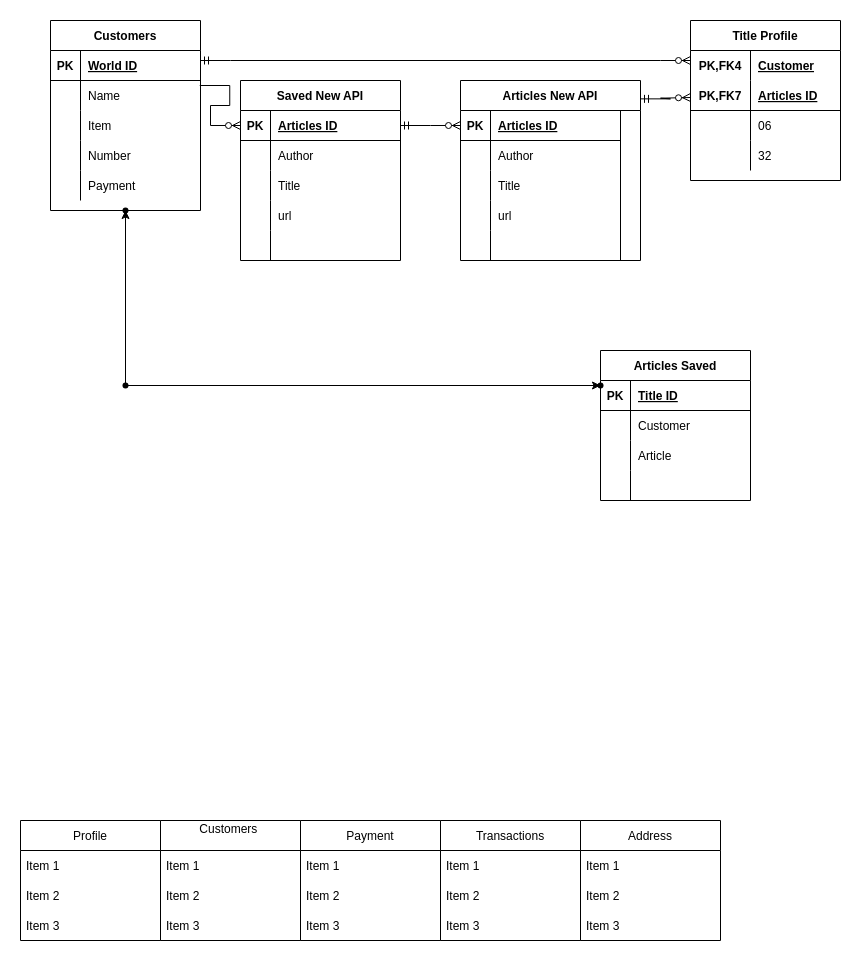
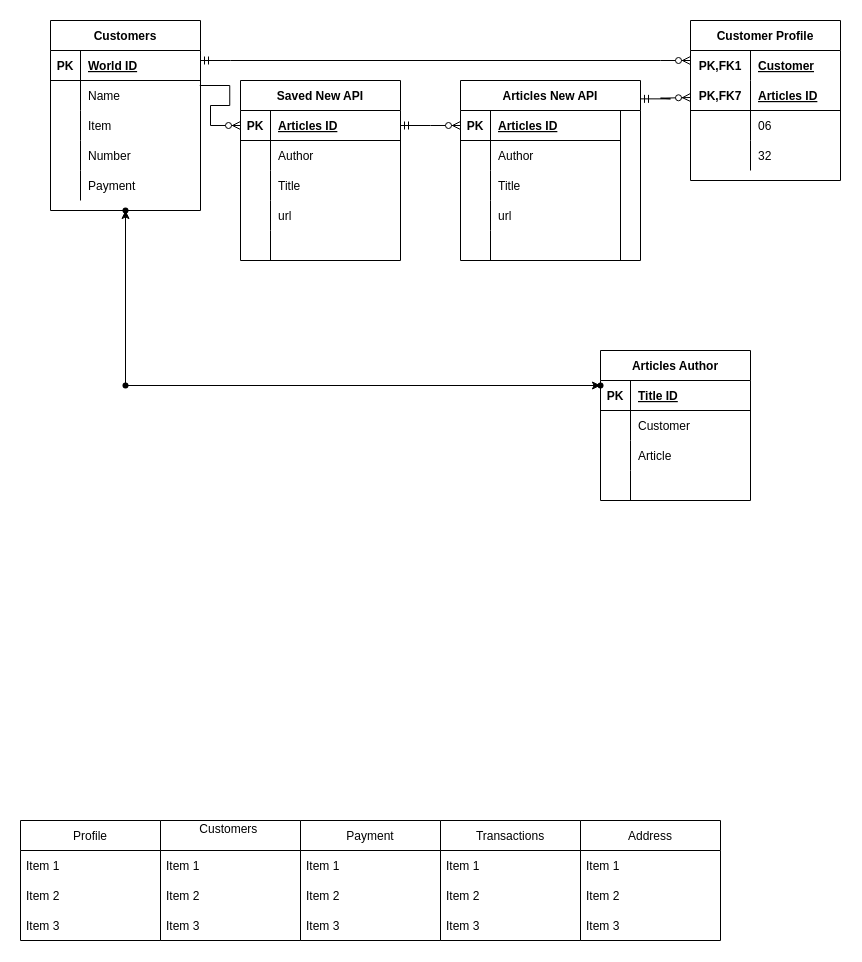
(765, 36) -> (765, 36)
(720, 66) -> (720, 66)
(675, 366) -> (675, 366)
